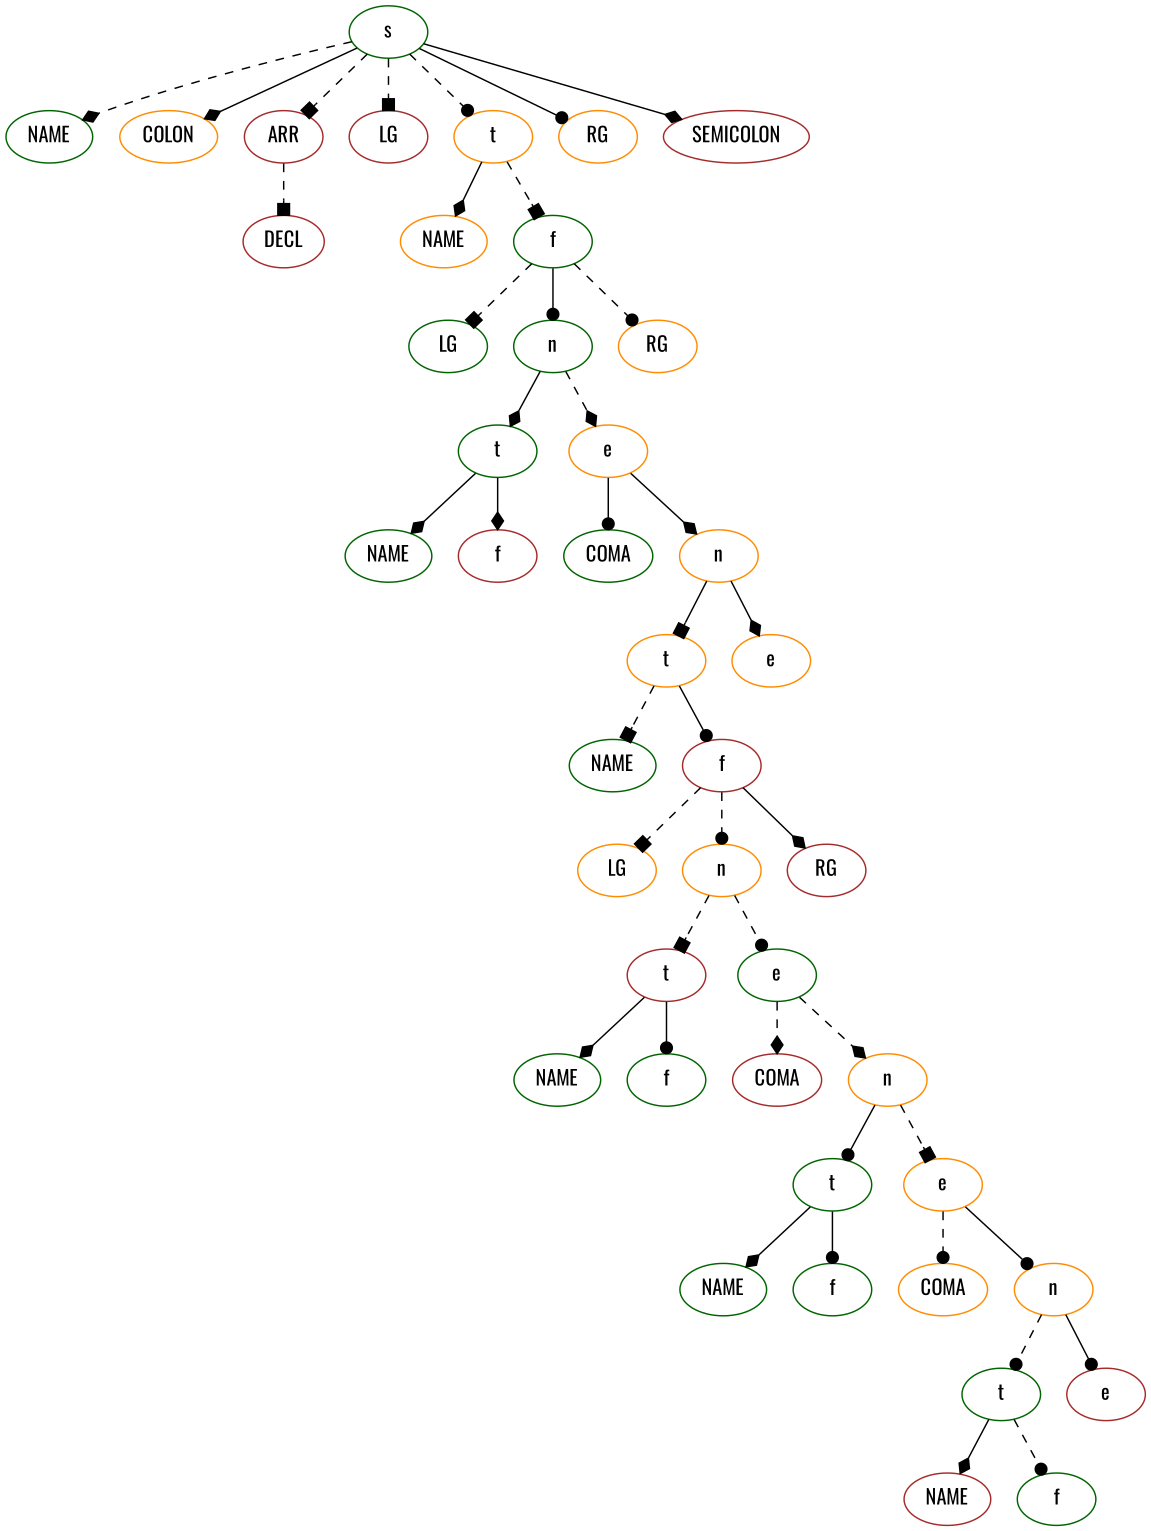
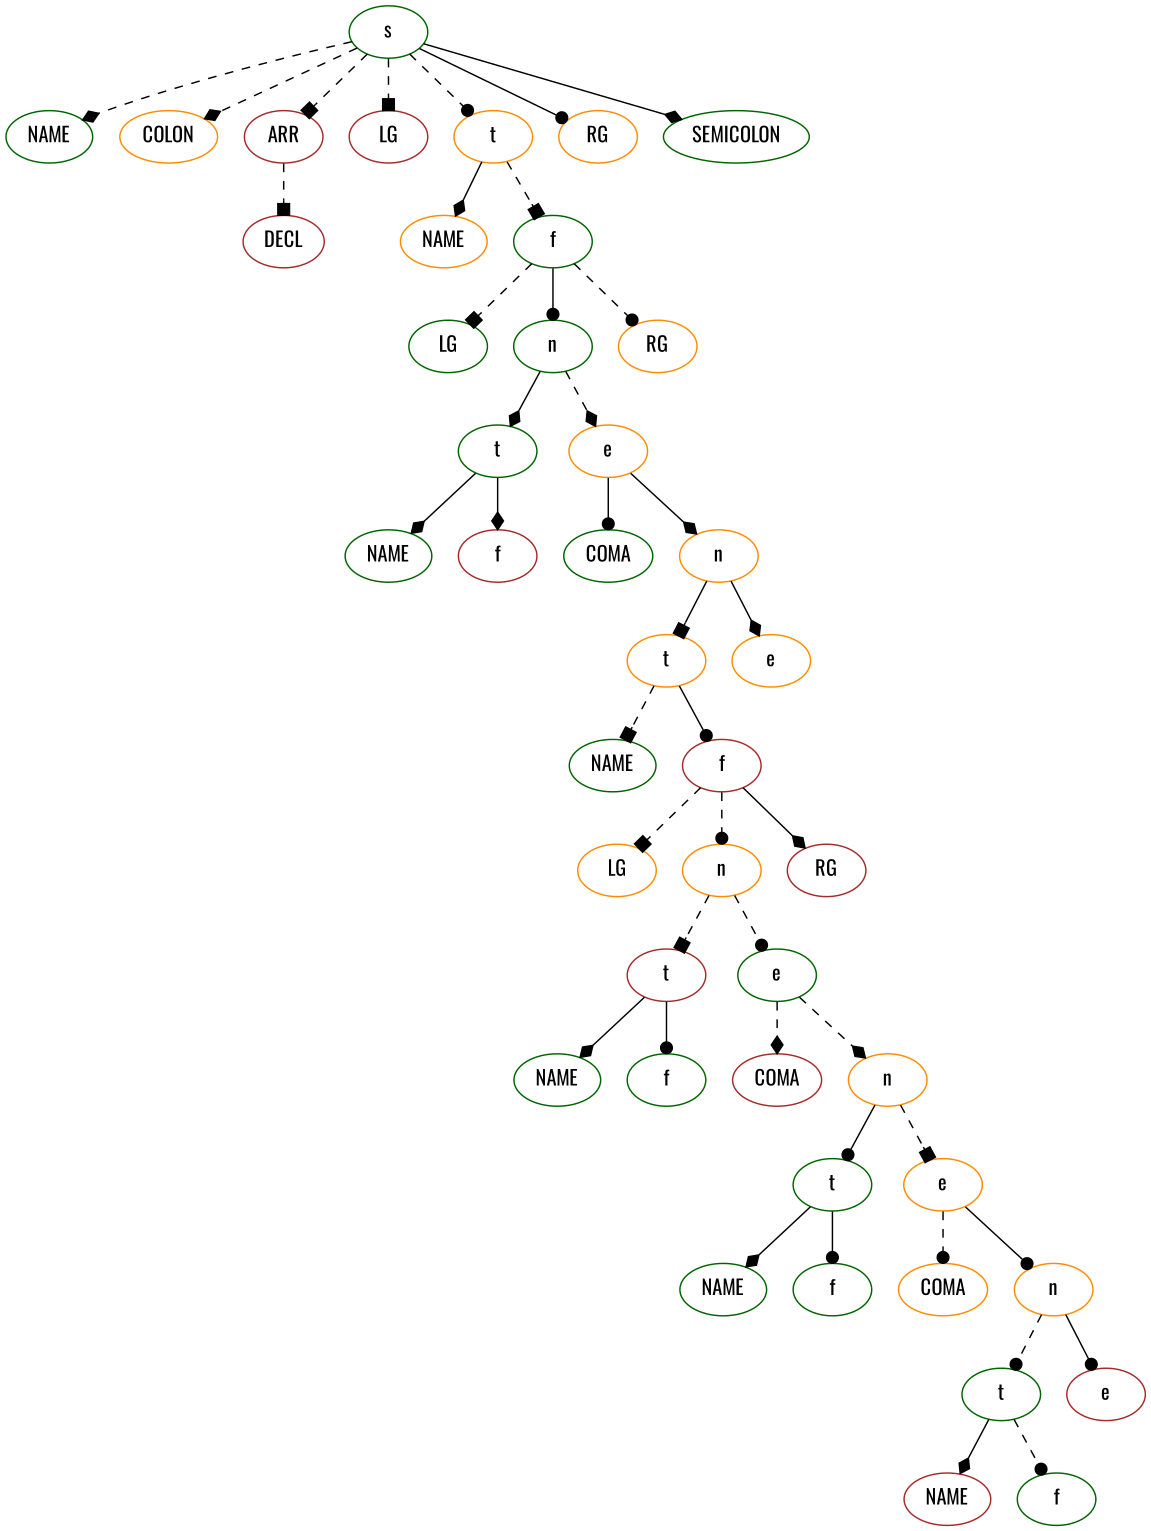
(289, 80) -> (289, 80)
(736, 137) -> (736, 137)
